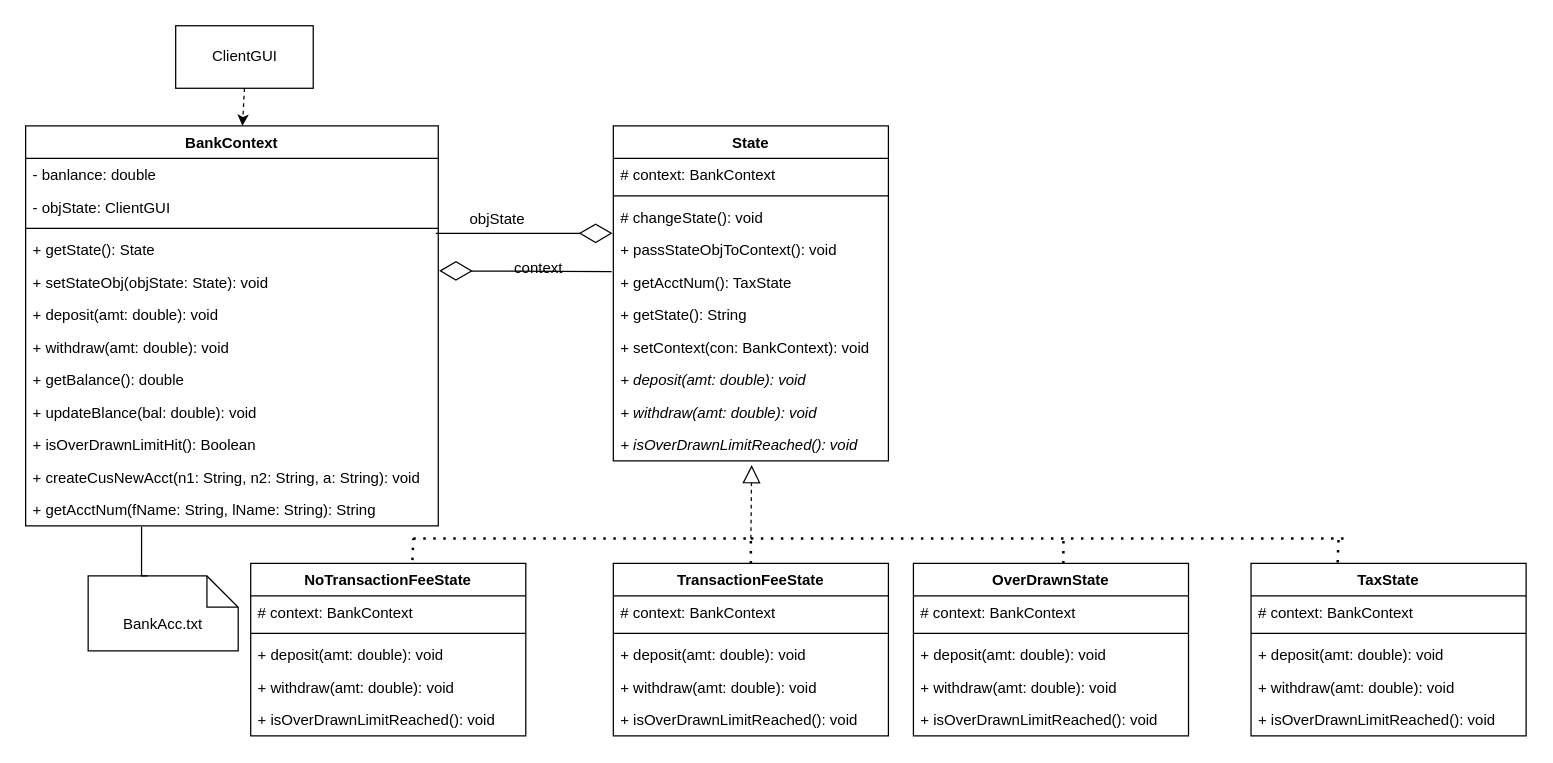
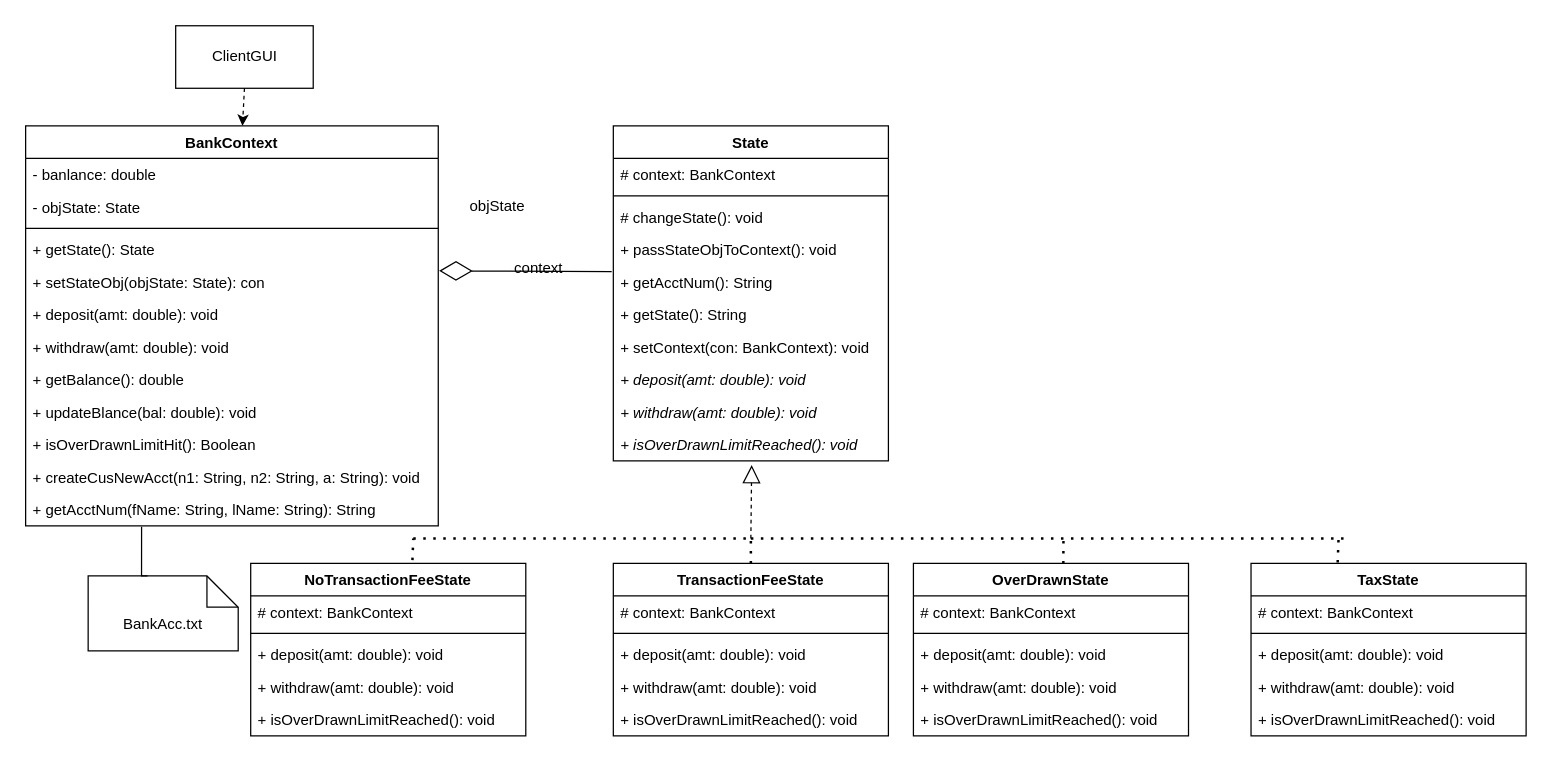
(111, 208) -> (98, 208)
(497, 219) -> (497, 207)
(510, 233) -> none
(172, 283) -> (170, 283)
(715, 283) -> (705, 283)
